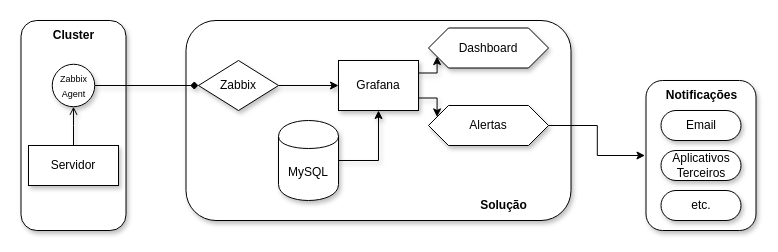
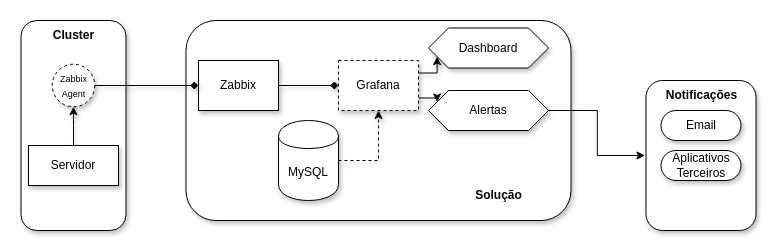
(74, 86) -> (74, 86)
(239, 86) -> (239, 86)
(330, 86) -> (329, 86)
(379, 86) -> (379, 86)
(74, 113) -> (74, 115)
(489, 126) -> (489, 111)
(379, 158) -> (379, 158)
(504, 206) -> (499, 196)
(701, 206) -> none
